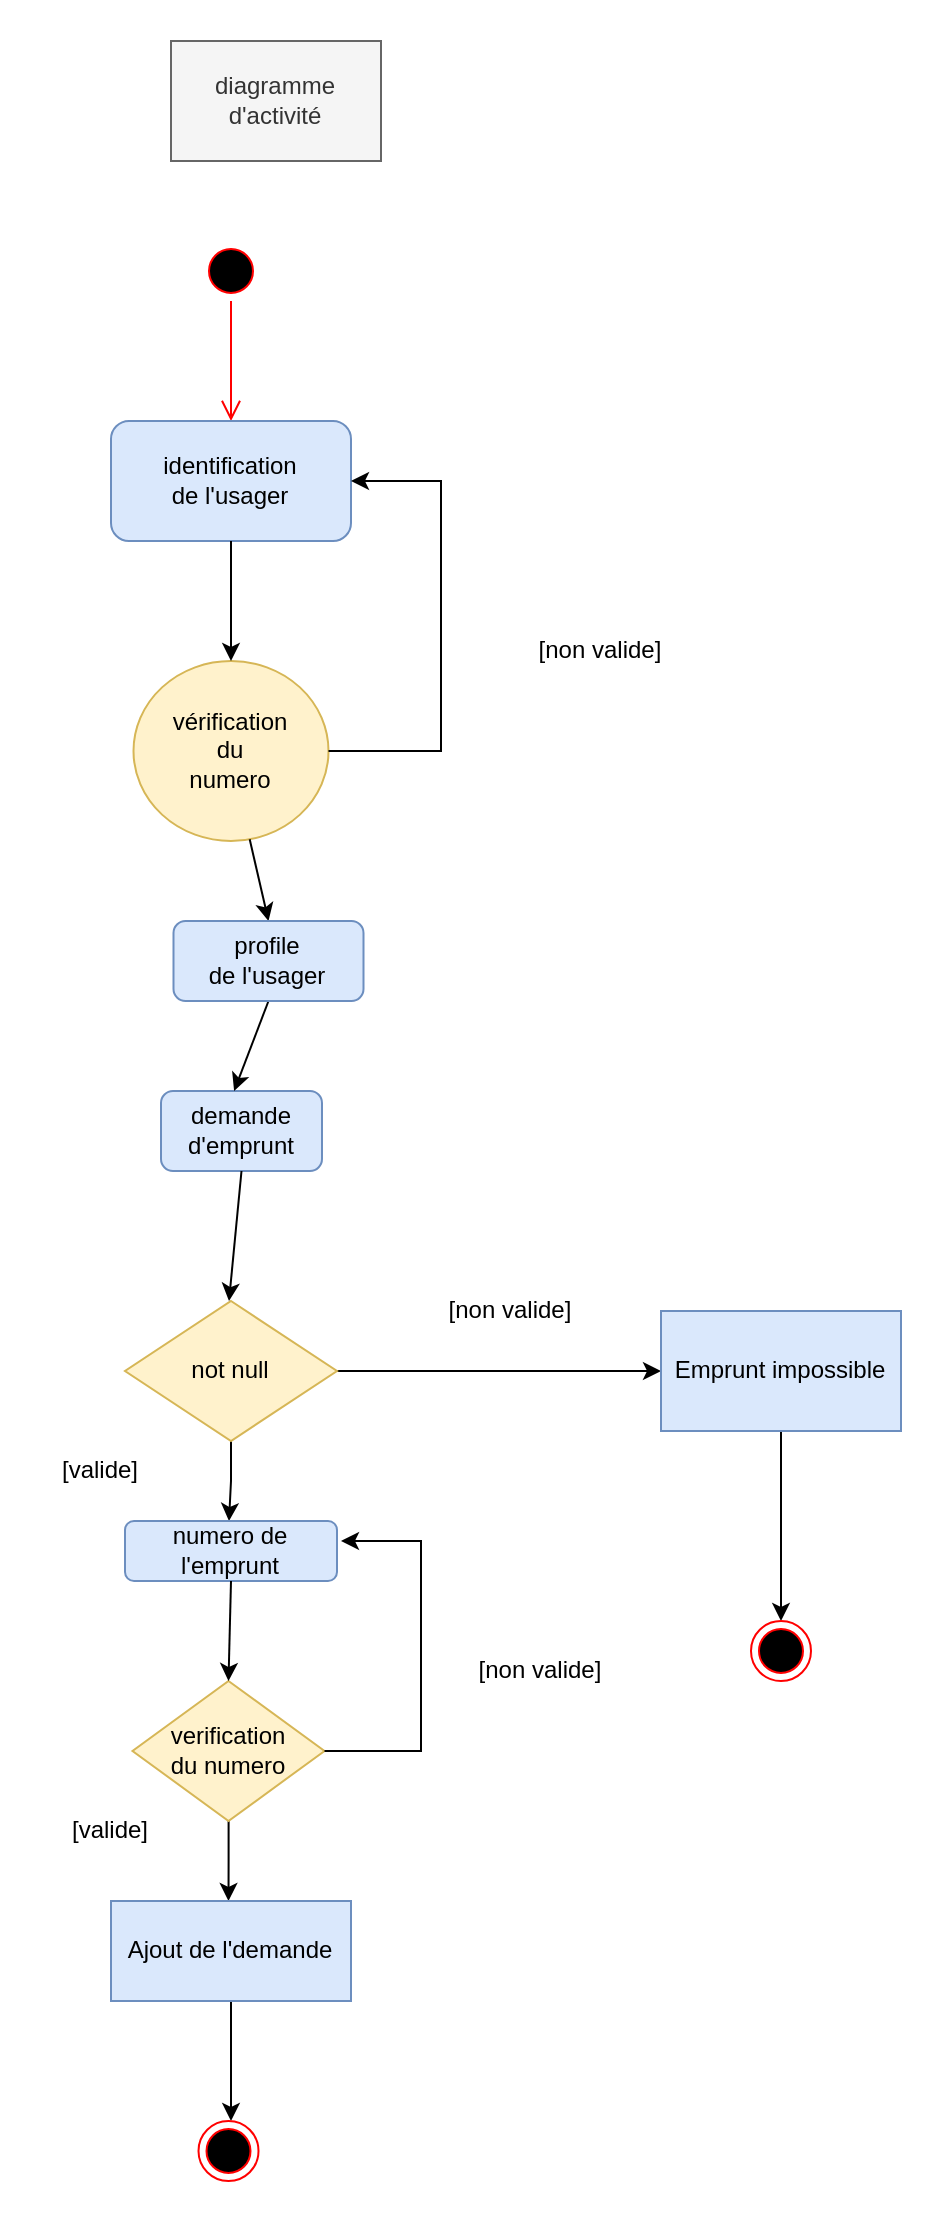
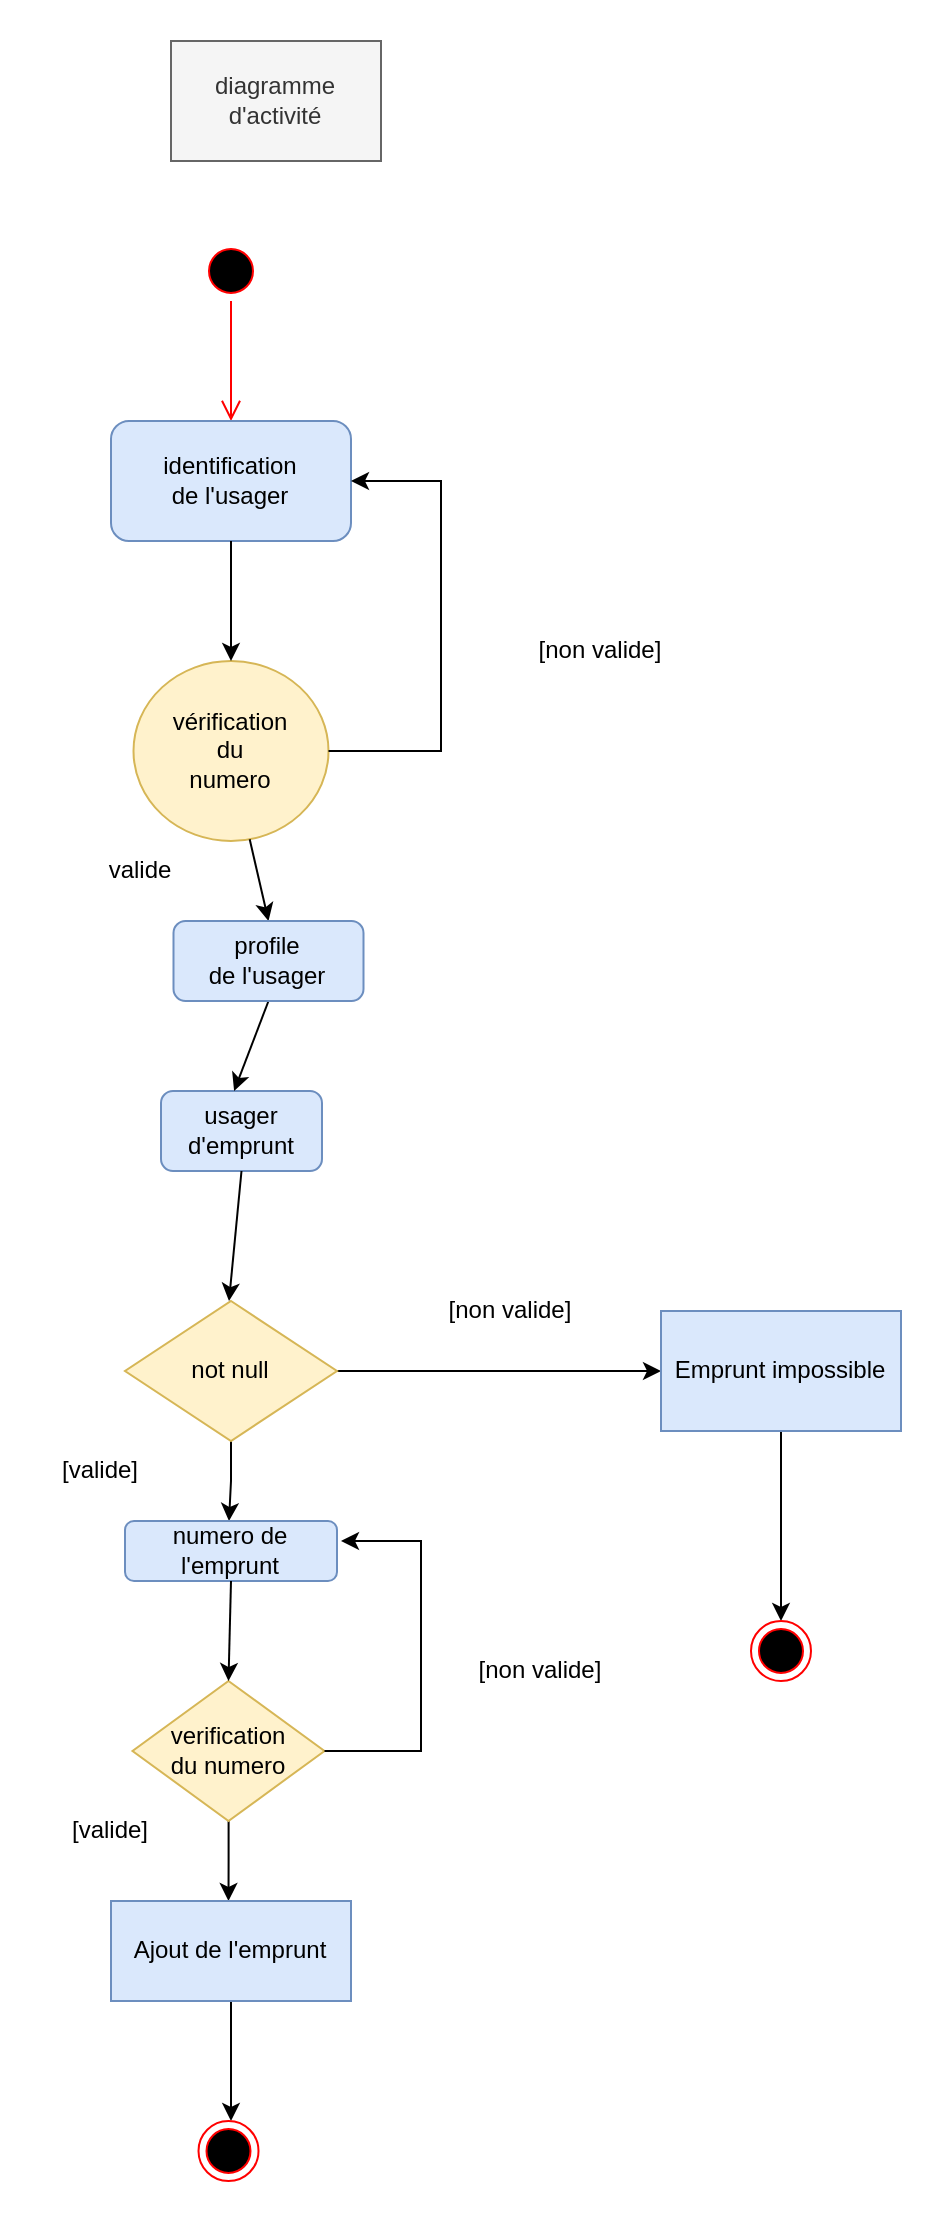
none -> (141, 871)
(242, 1131) -> (242, 1131)
(231, 1951) -> (231, 1951)
